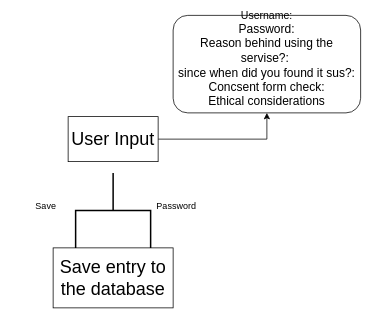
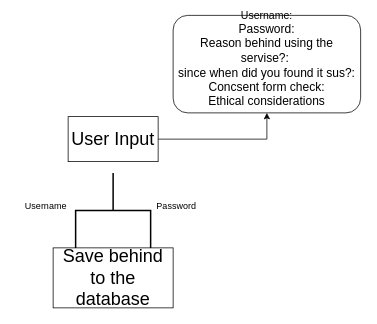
(46, 207) -> (46, 207)
(113, 278) -> (113, 278)
